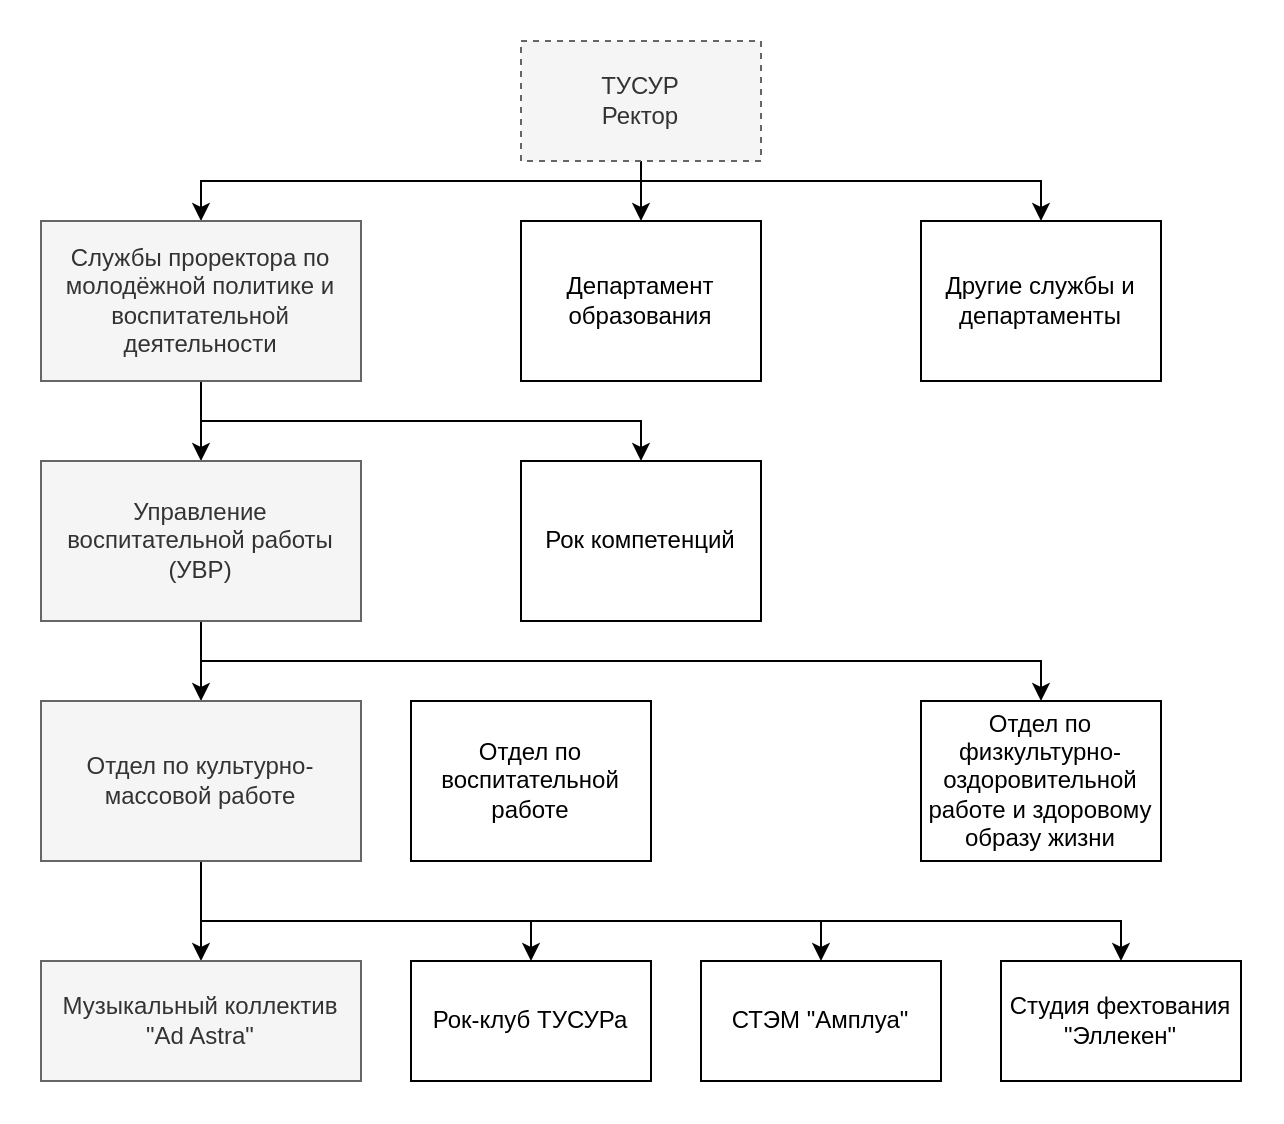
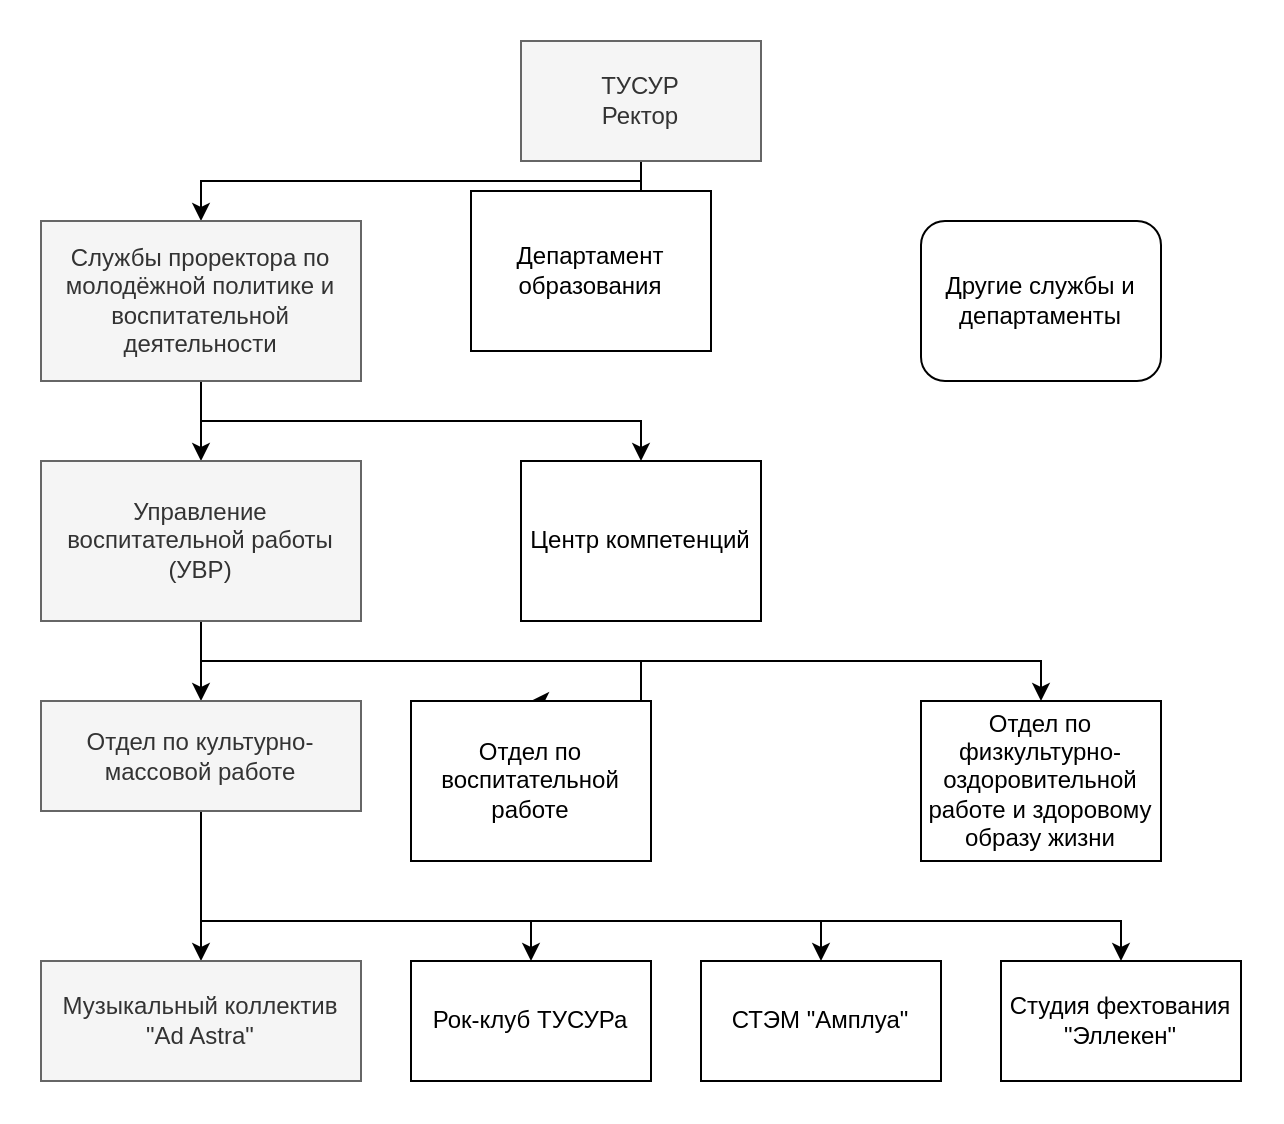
(641, 101) -> (641, 101)
(856, 181) -> none
(641, 301) -> (591, 271)
(1041, 301) -> (1041, 301)
(641, 541) -> (641, 541)
none -> (641, 684)
(201, 781) -> (201, 756)
